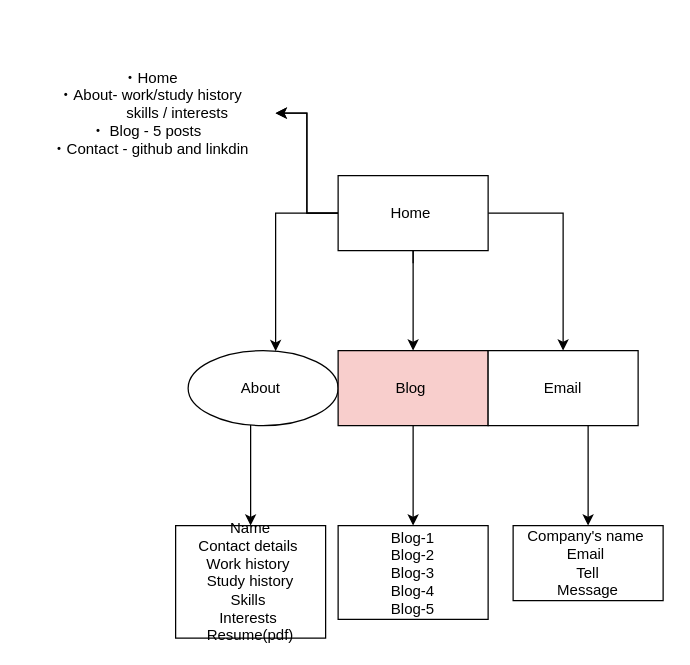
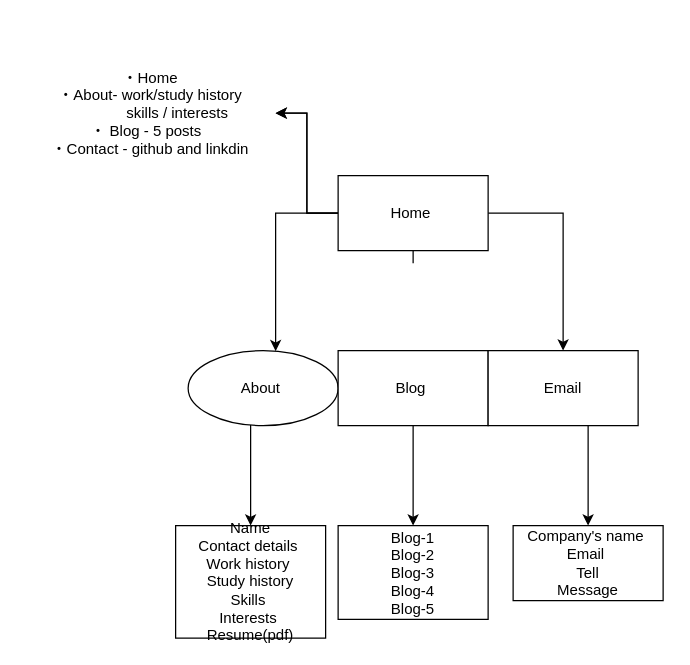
(413, 303) -> none
(413, 388) -> (413, 388)
